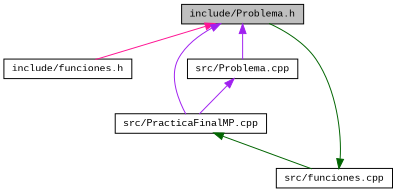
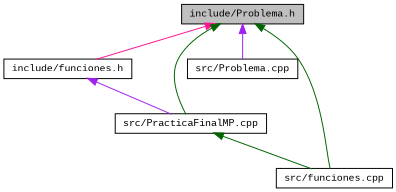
(176, 64) -> (176, 64)
(326, 79) -> (313, 90)
(213, 100) -> (134, 98)
